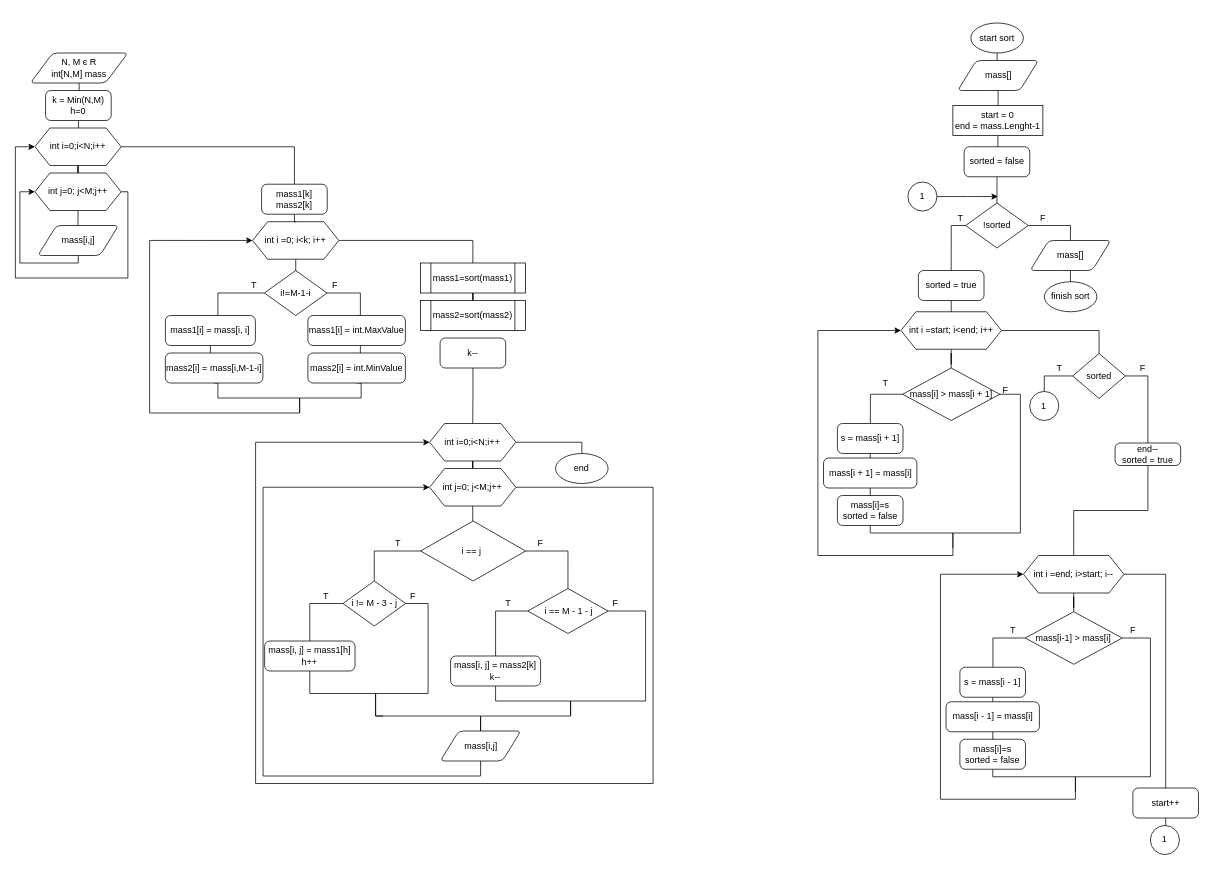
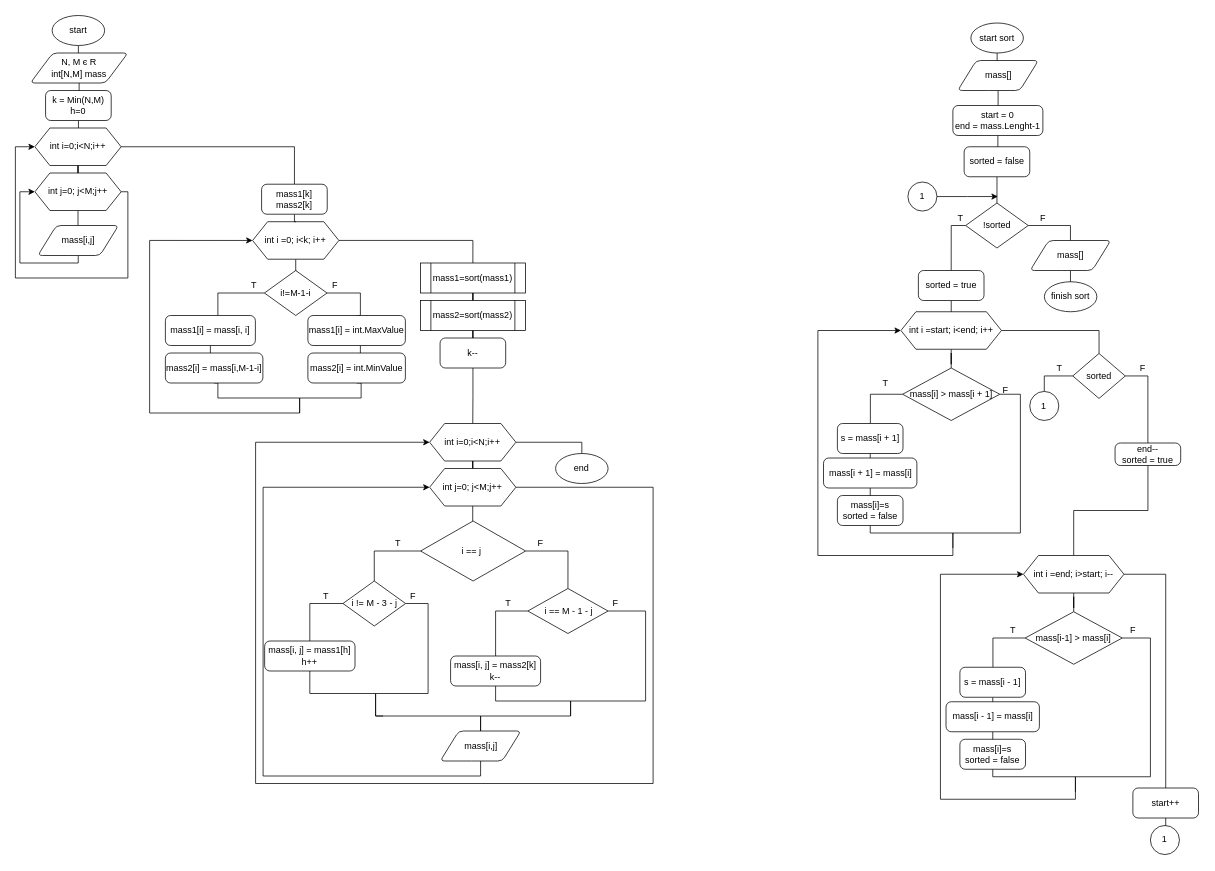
none -> (78, 30)
none -> (78, 49)
(998, 120) -> (998, 120)
none -> (473, 334)
